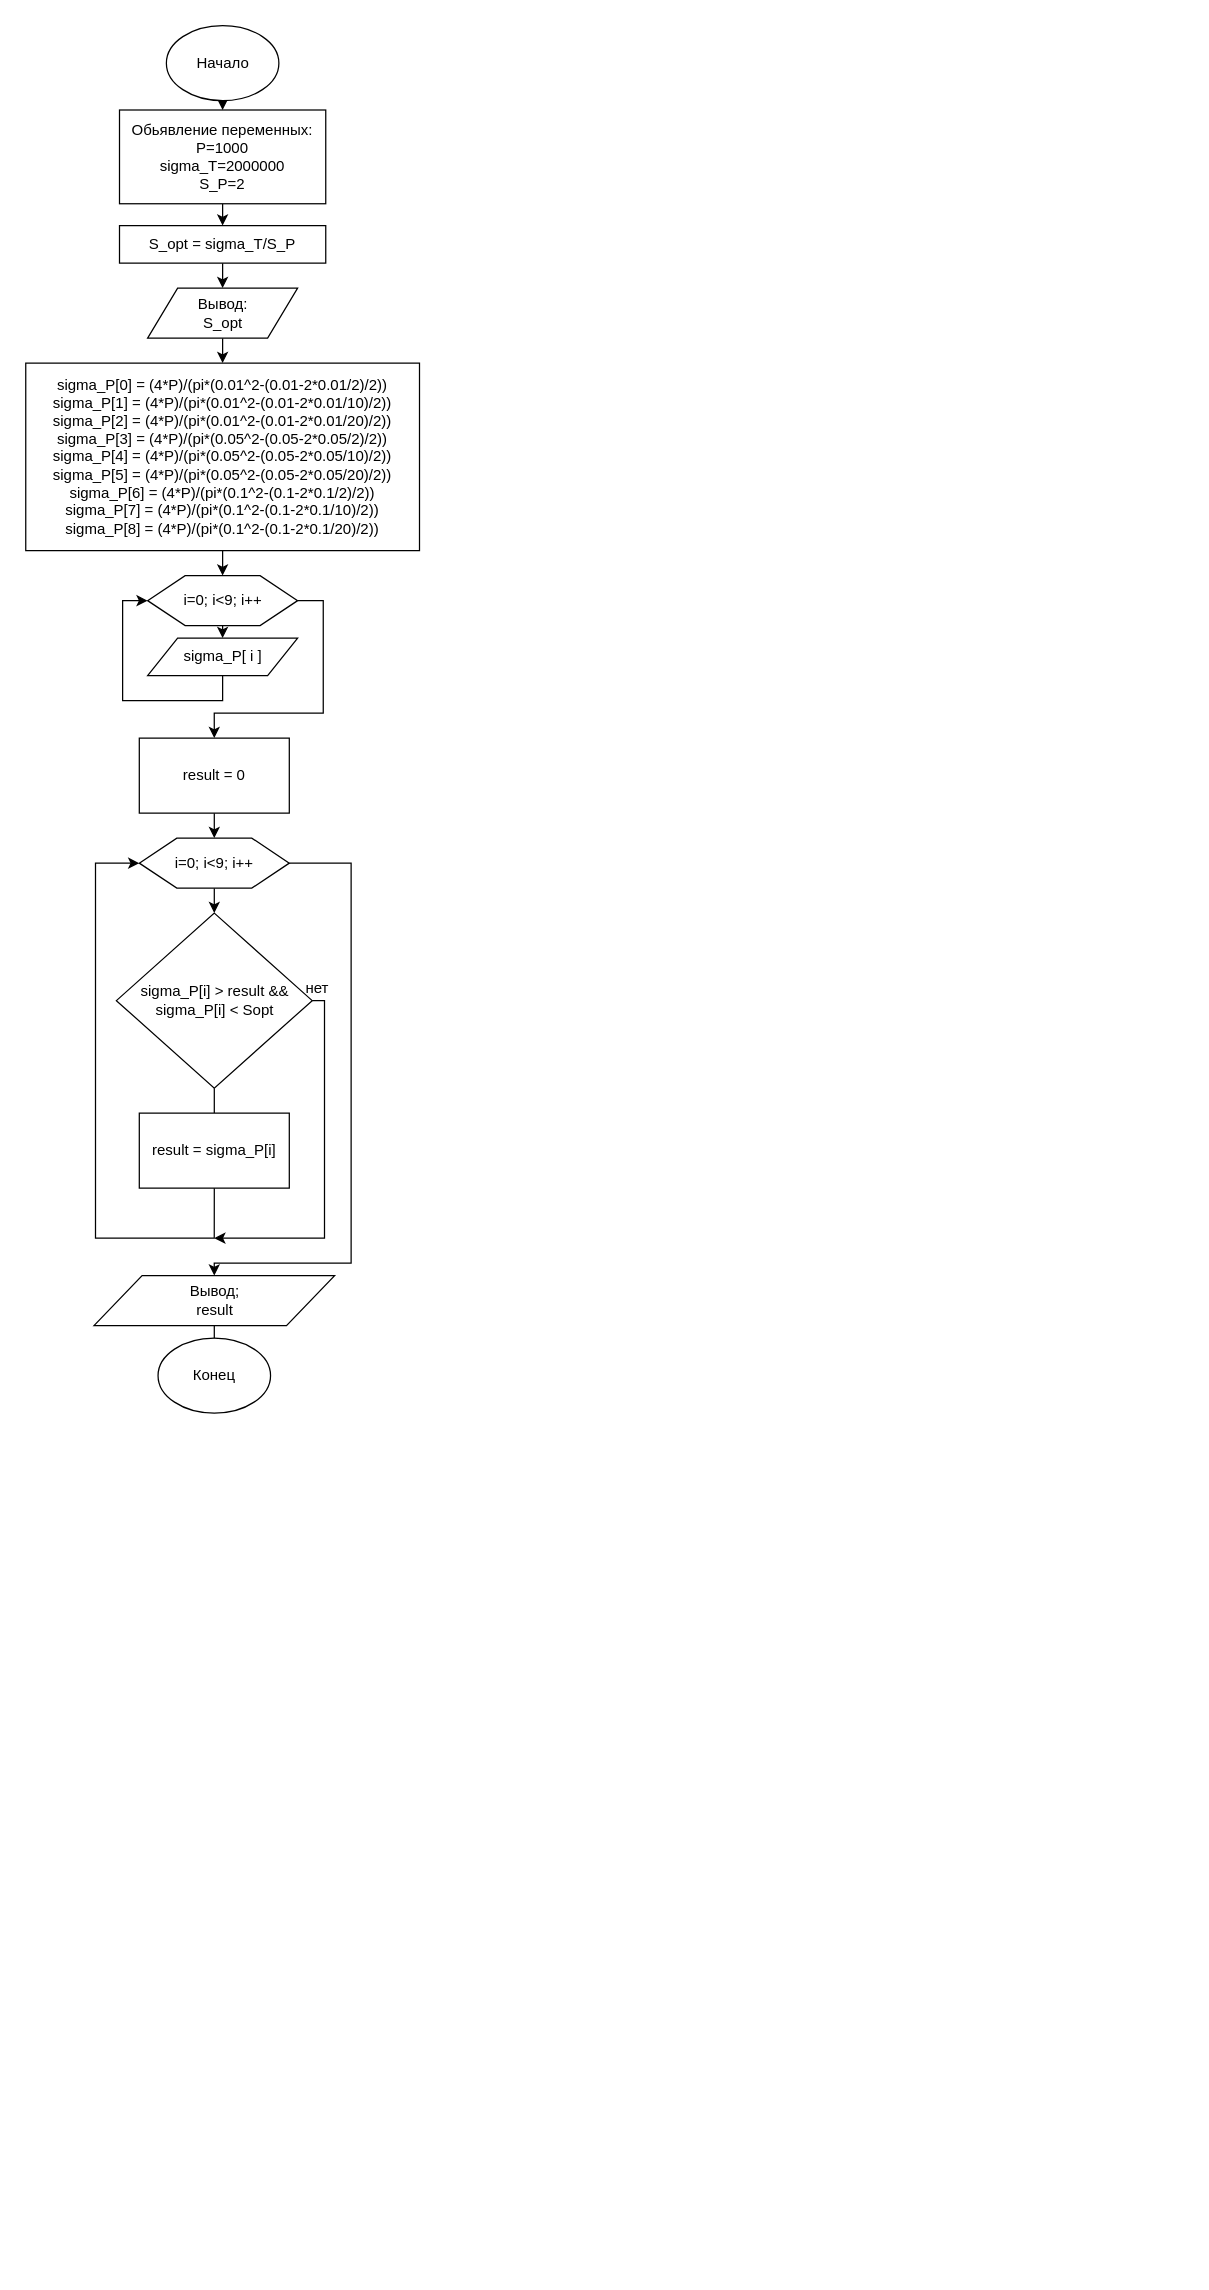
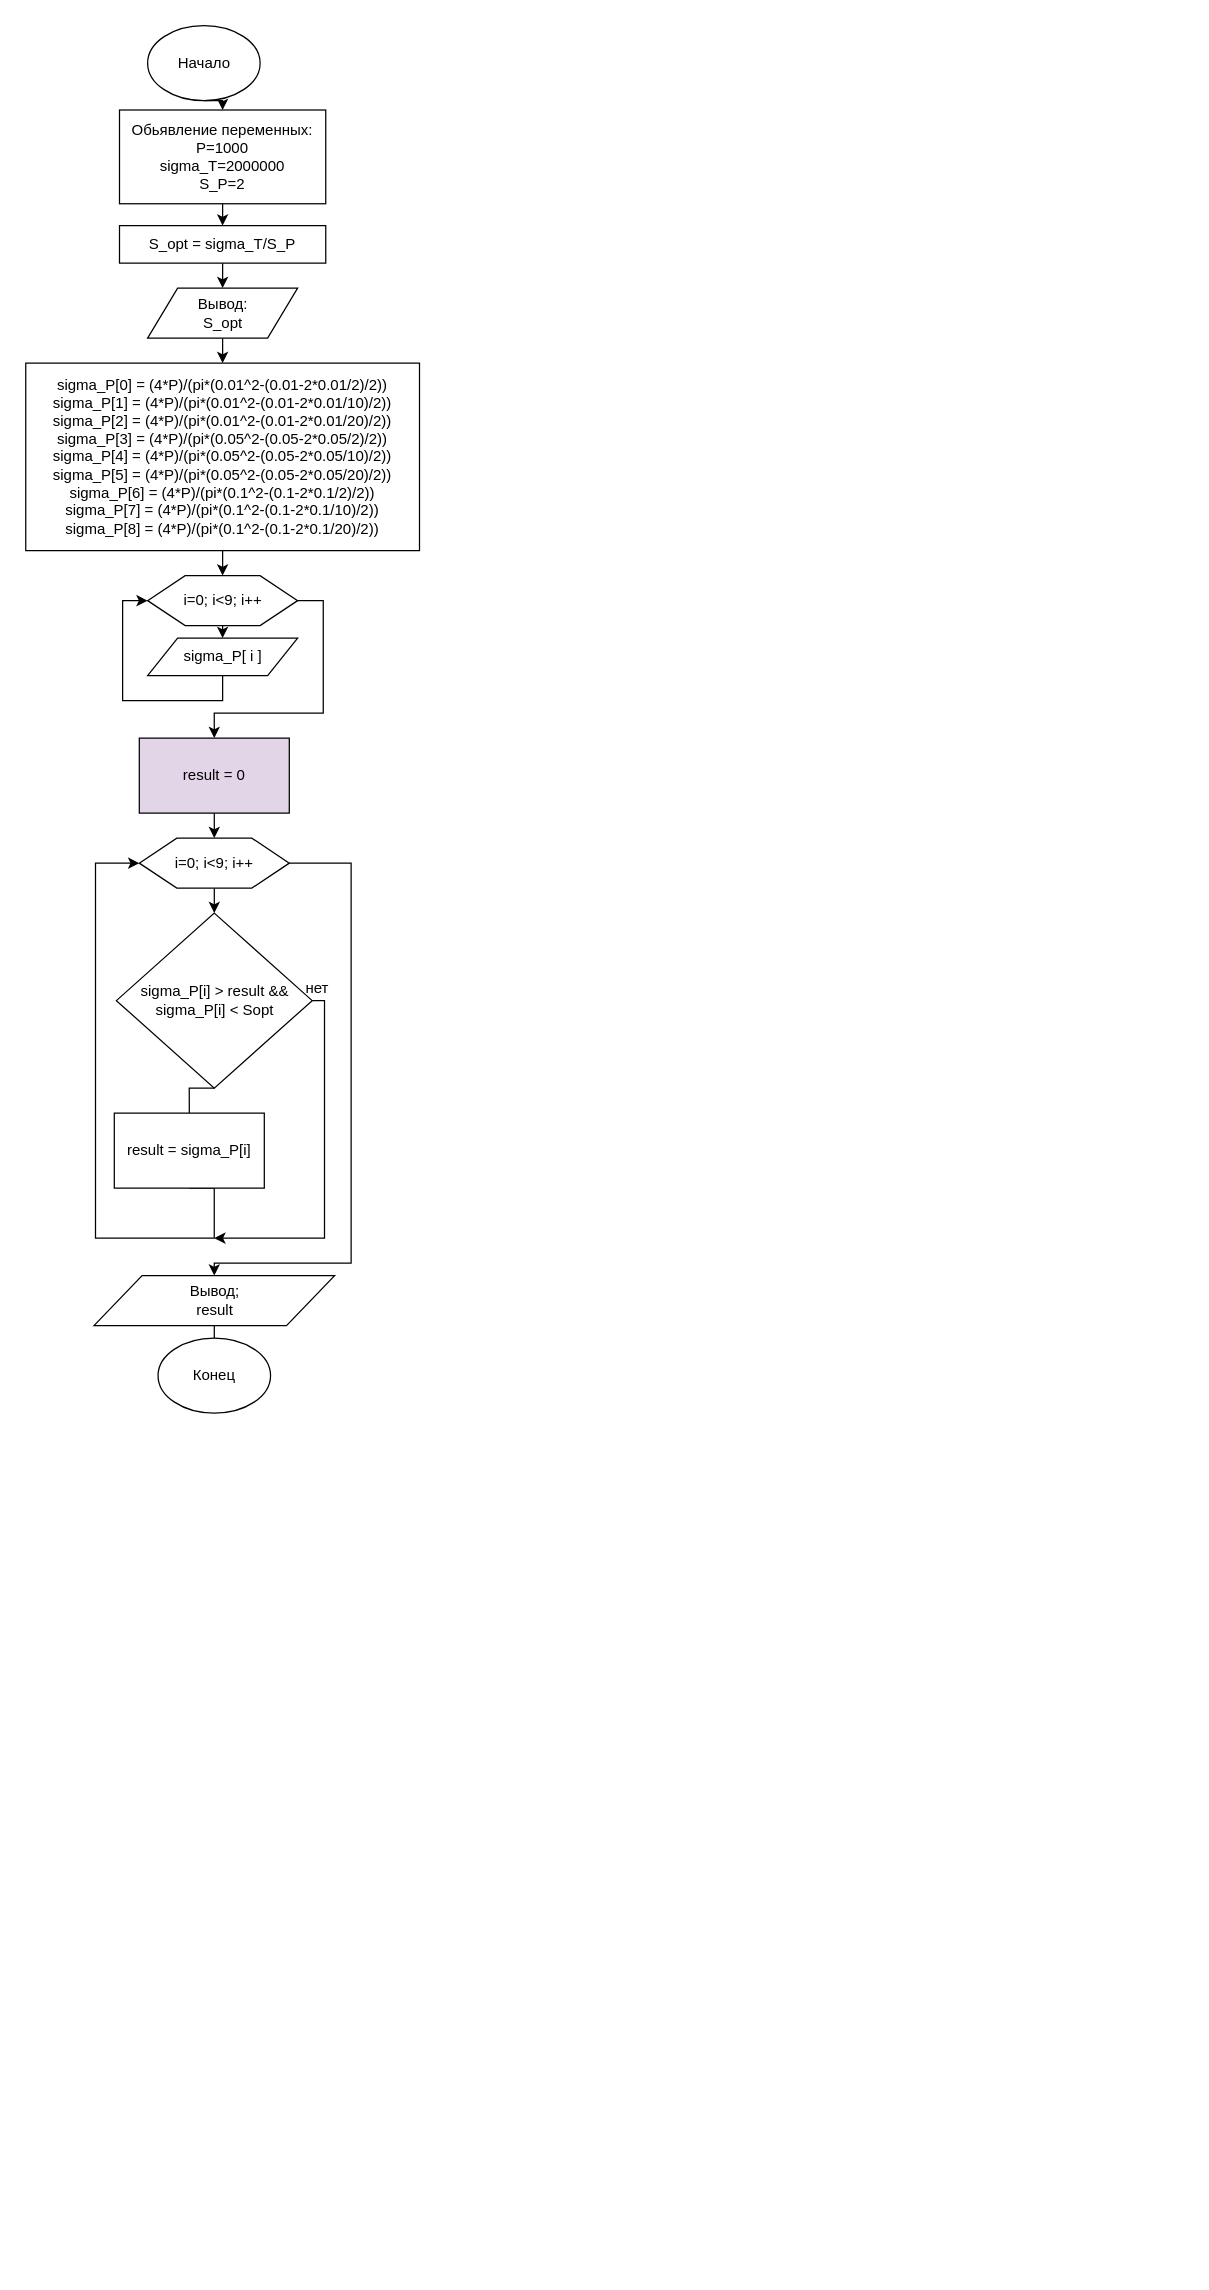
(223, 63) -> (204, 63)
(214, 776) -> (214, 776)
(214, 1151) -> (189, 1151)
